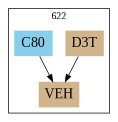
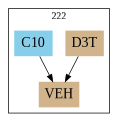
(59, 17) -> (59, 17)
(33, 43) -> (33, 43)
